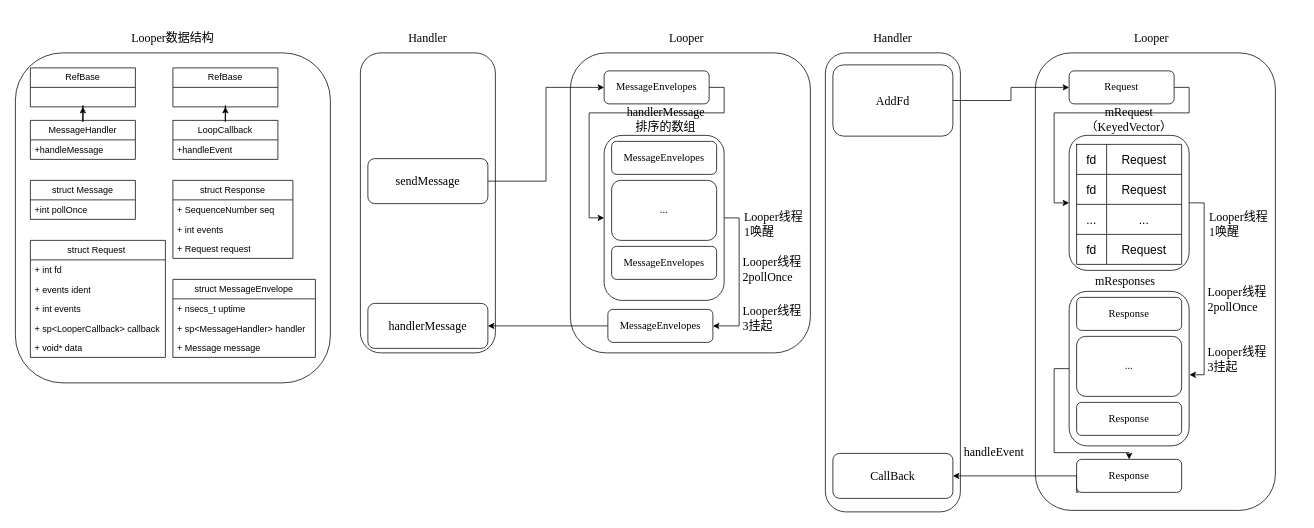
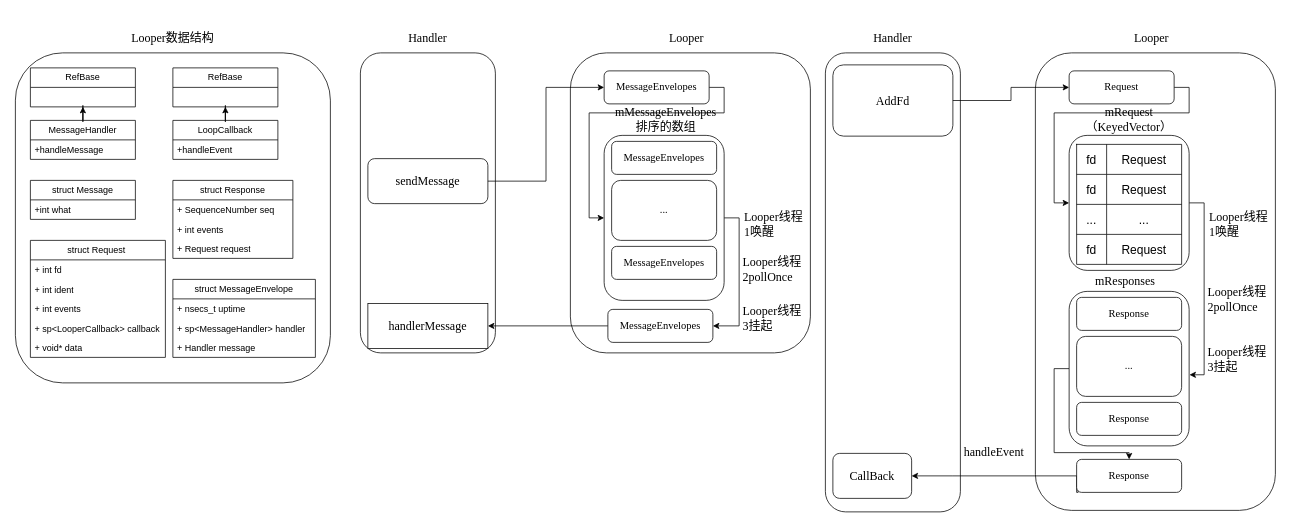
(666, 119) -> (666, 119)
(63, 211) -> (55, 211)
(68, 290) -> (59, 290)
(428, 326) -> (428, 326)
(219, 349) -> (218, 349)
(893, 476) -> (872, 476)
